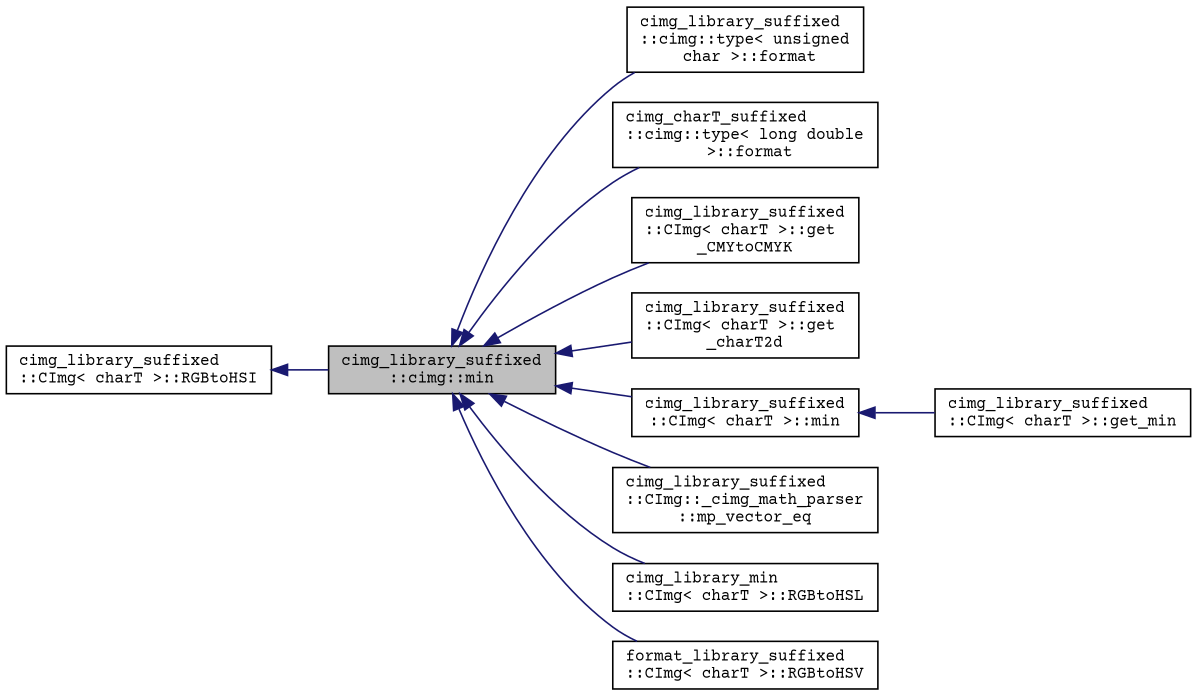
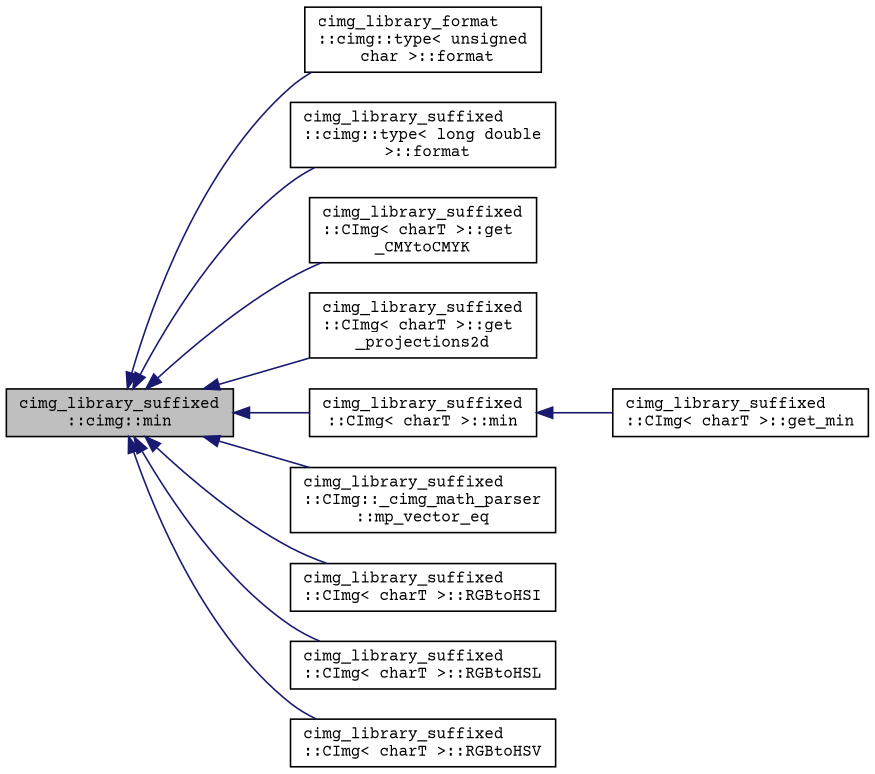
(745, 40) -> (423, 40)
(745, 135) -> (423, 135)
(745, 325) -> (423, 325)
(308, 370) -> (237, 514)
(745, 587) -> (423, 665)
(745, 665) -> (423, 743)
